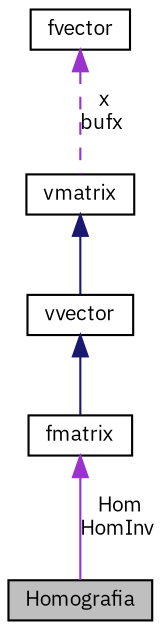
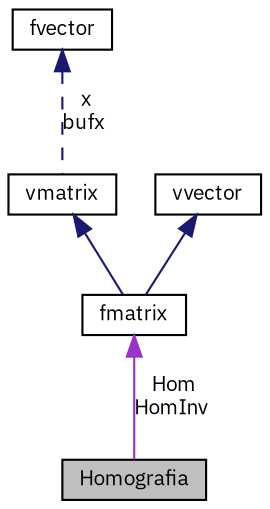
(80, 123) -> (62, 123)
(80, 265) -> (104, 264)
